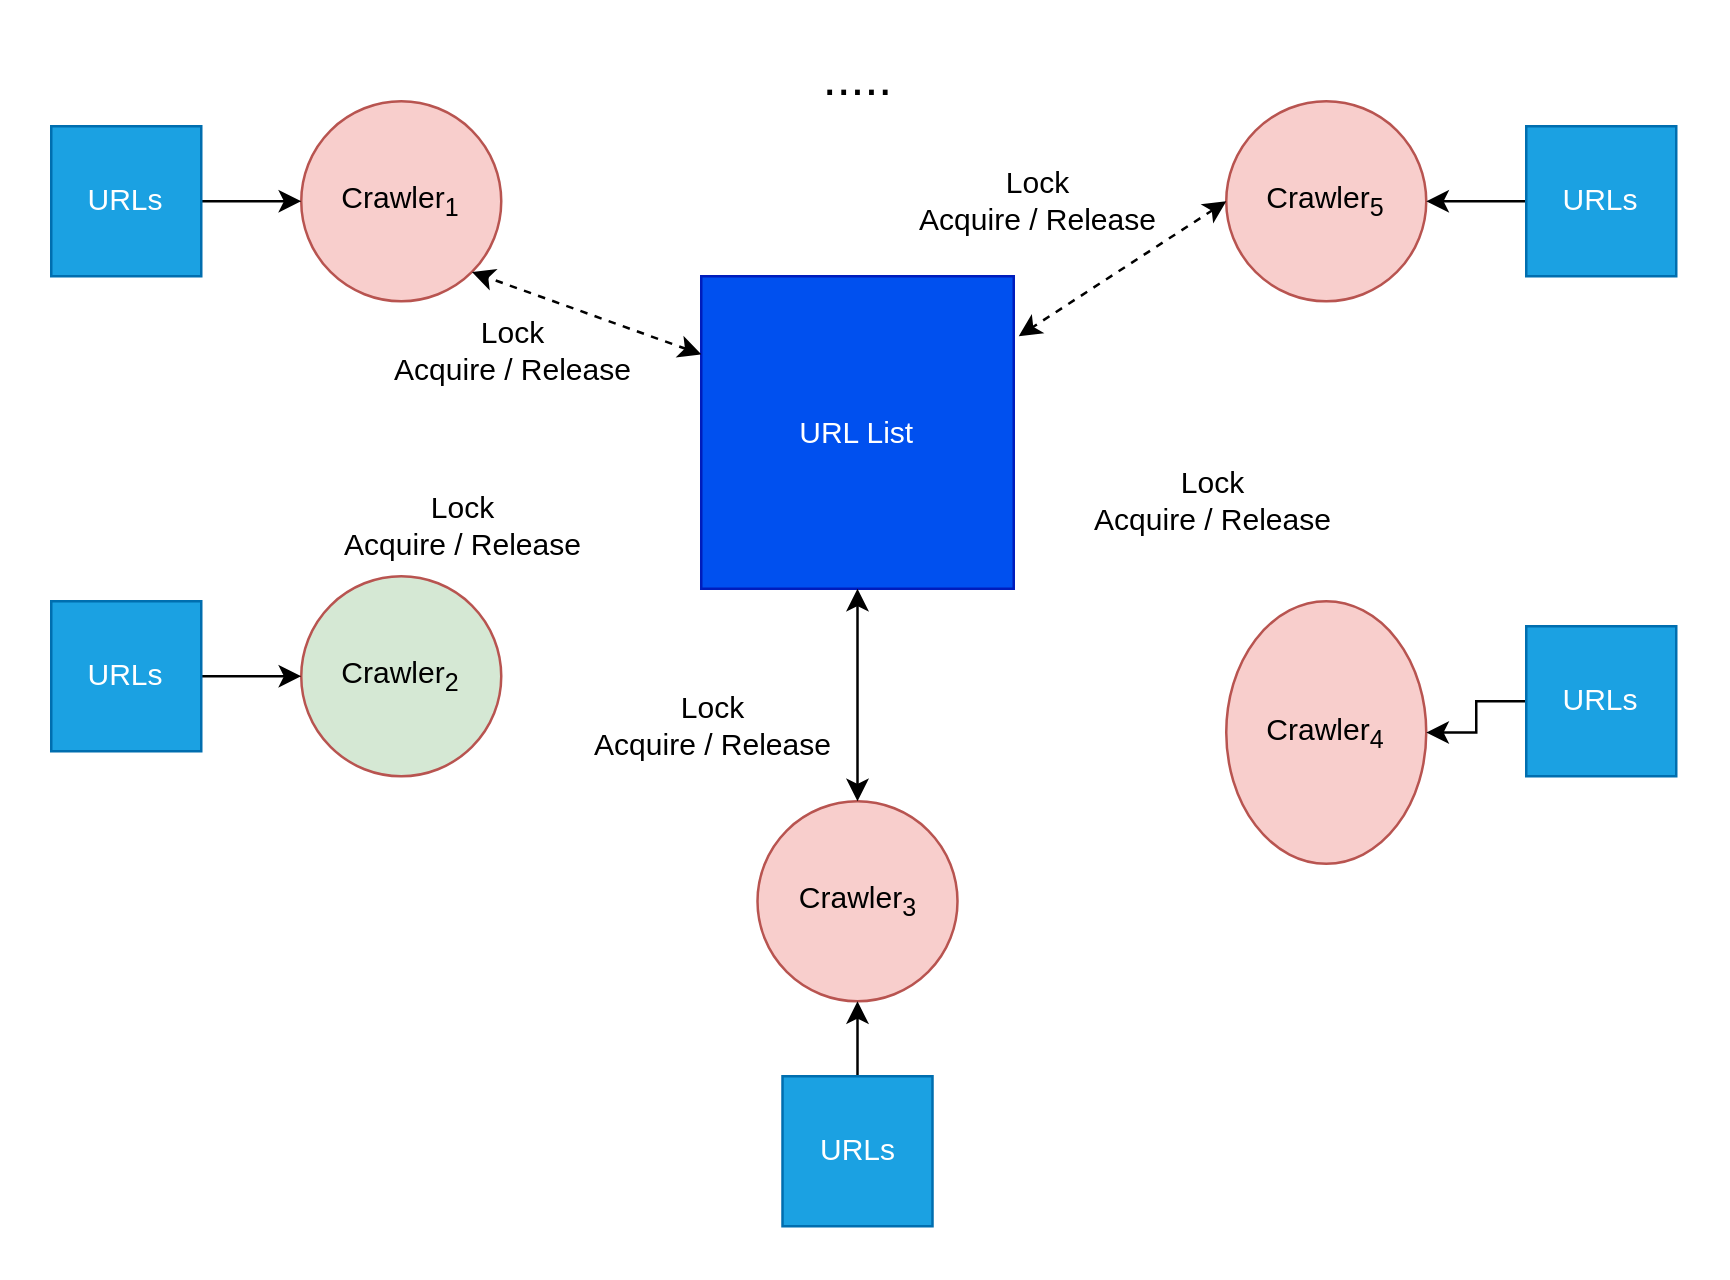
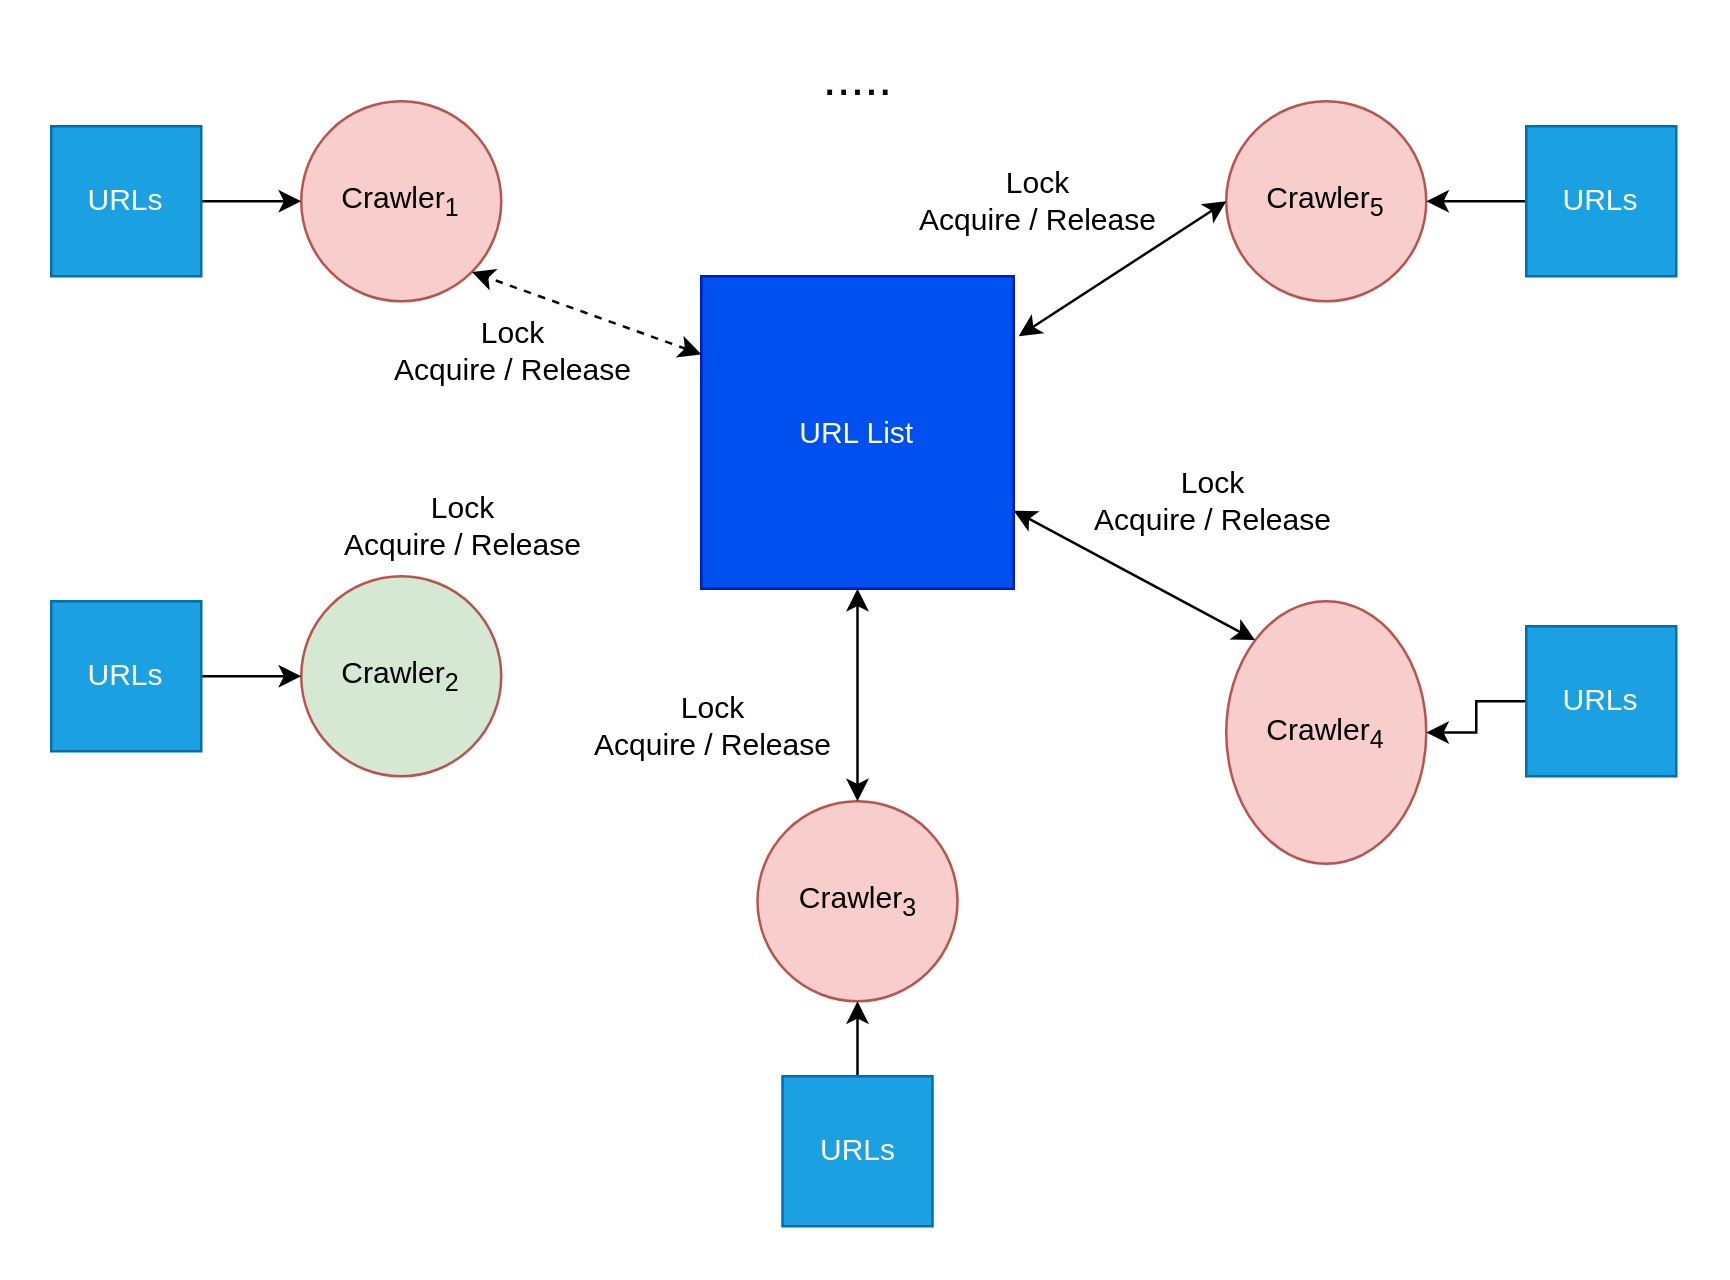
(1120, 270) -> (1120, 270)
none -> (1134, 575)
